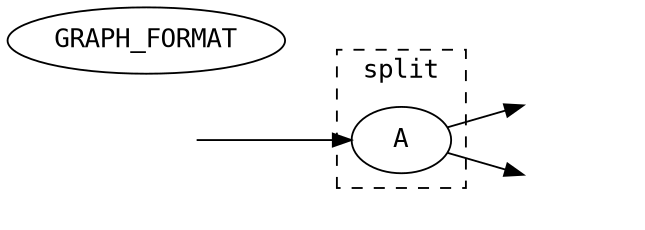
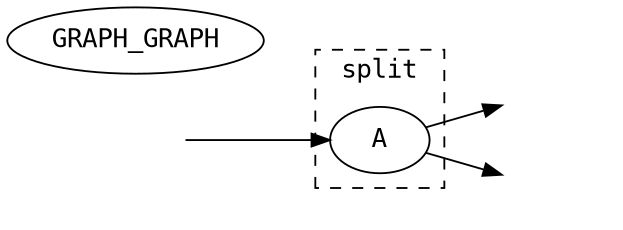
(146, 41) -> (136, 41)
